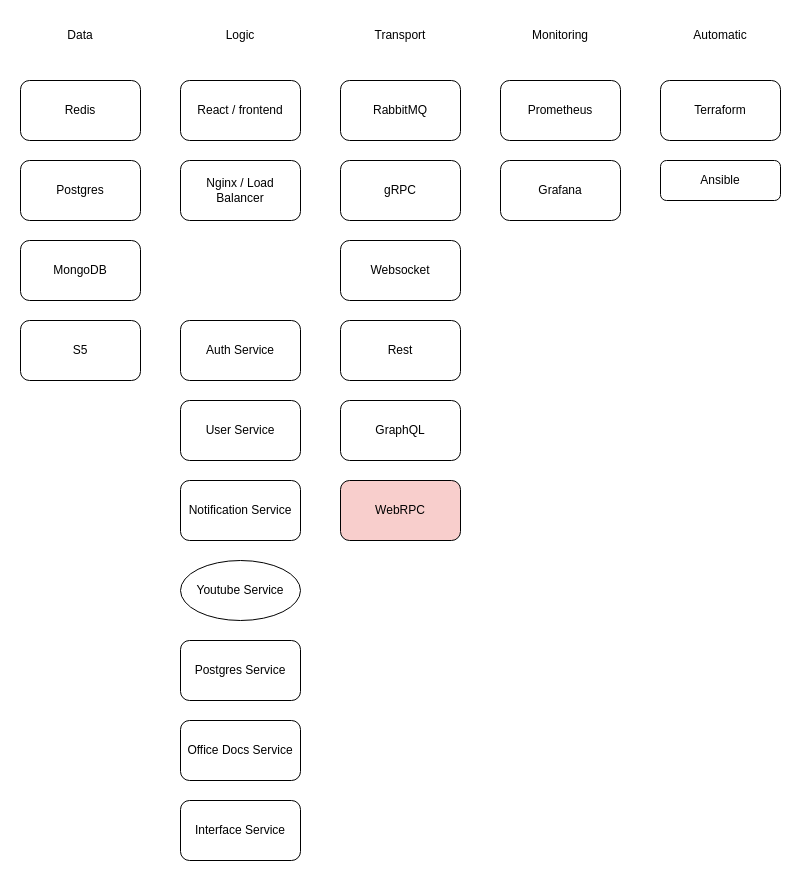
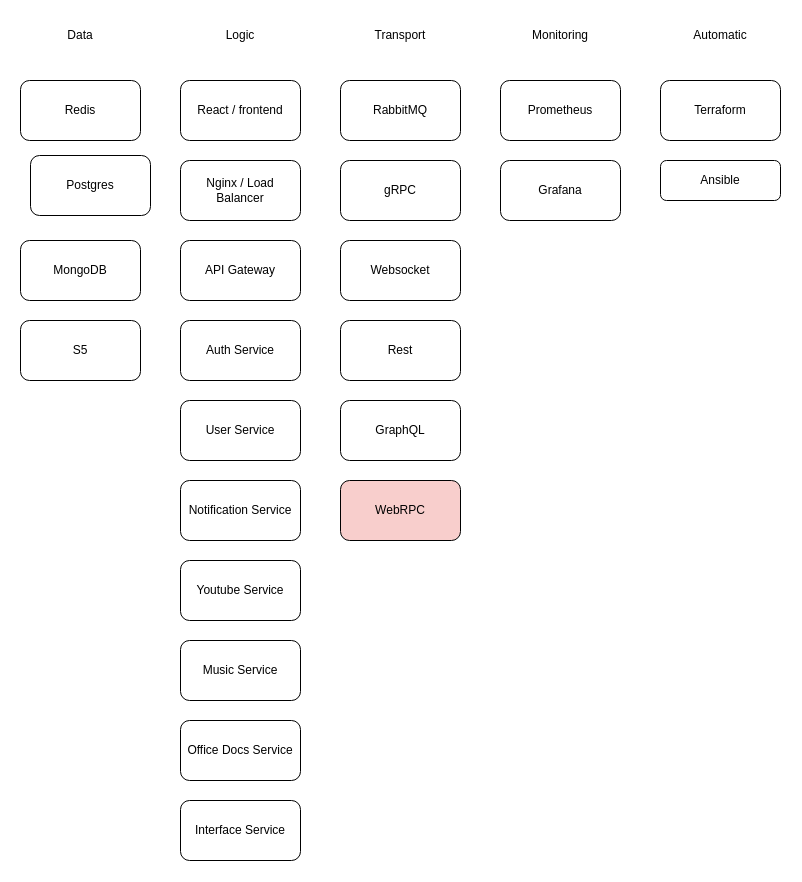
(81, 191) -> (91, 186)
none -> (241, 271)
(241, 591) -> (241, 591)
(241, 671) -> (241, 671)
